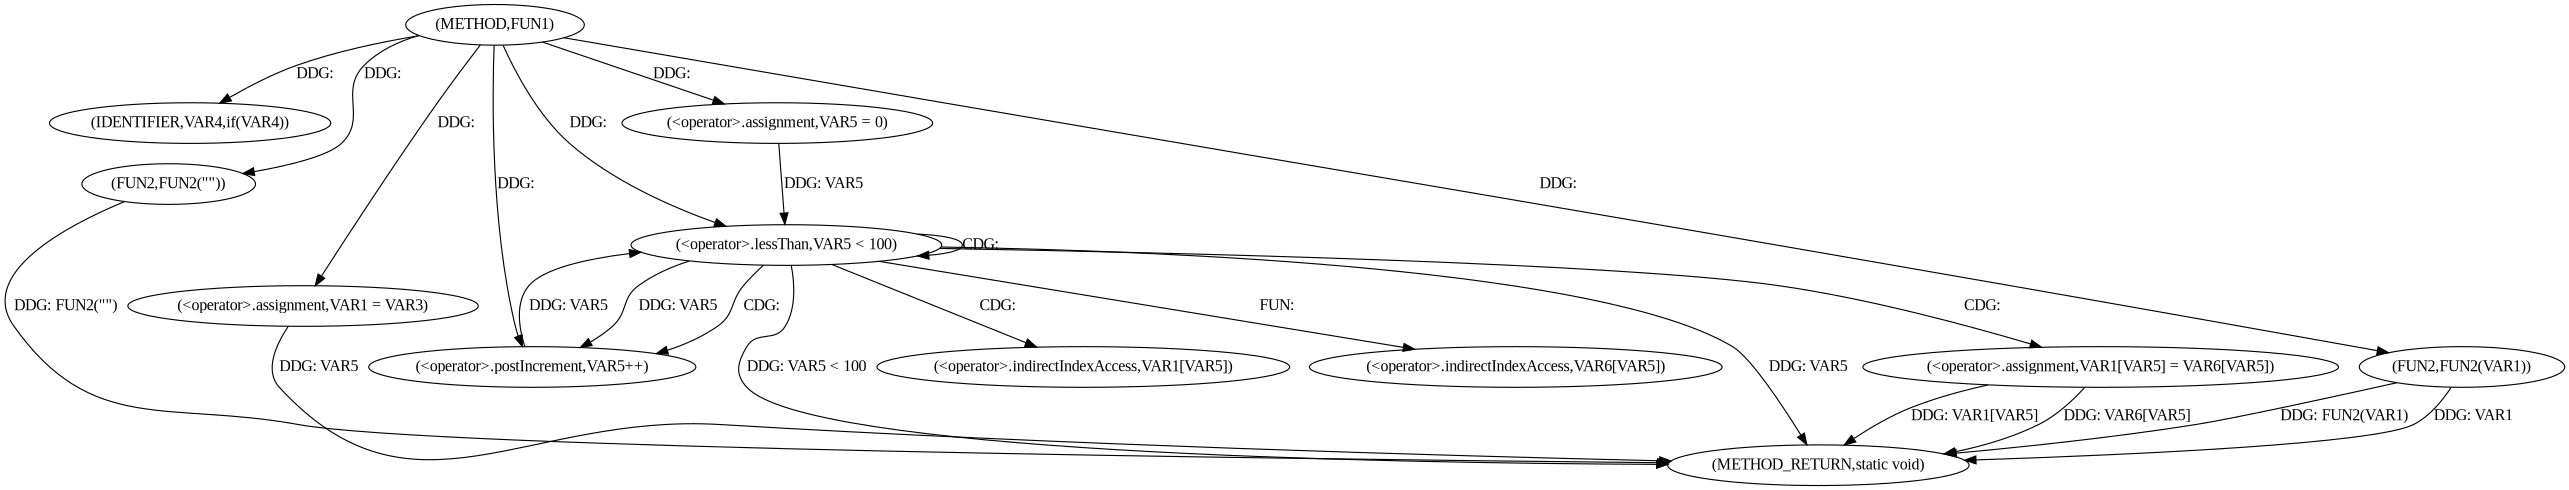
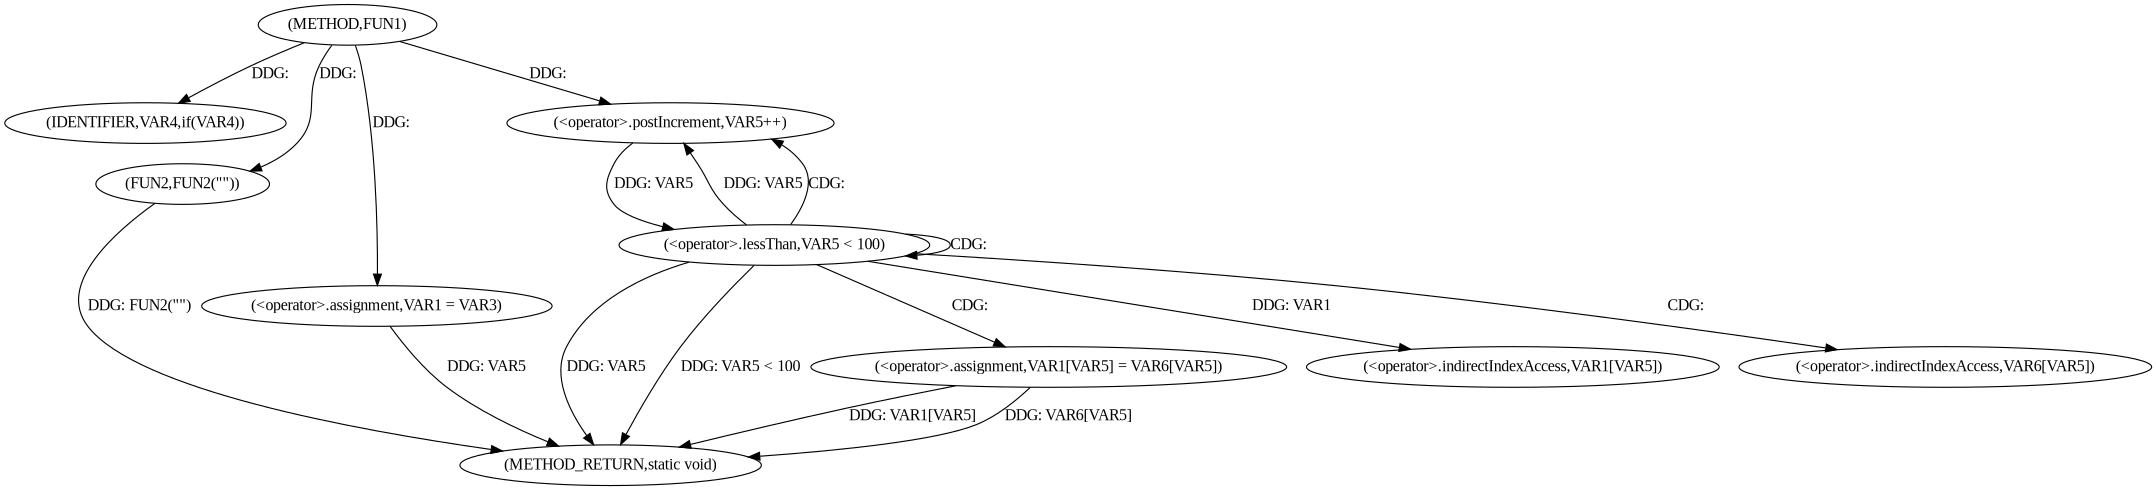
(777, 123) -> none
(588, 158) -> none
(1000, 306) -> (1292, 306)
(1279, 306) -> (1688, 306)
(2462, 367) -> none
